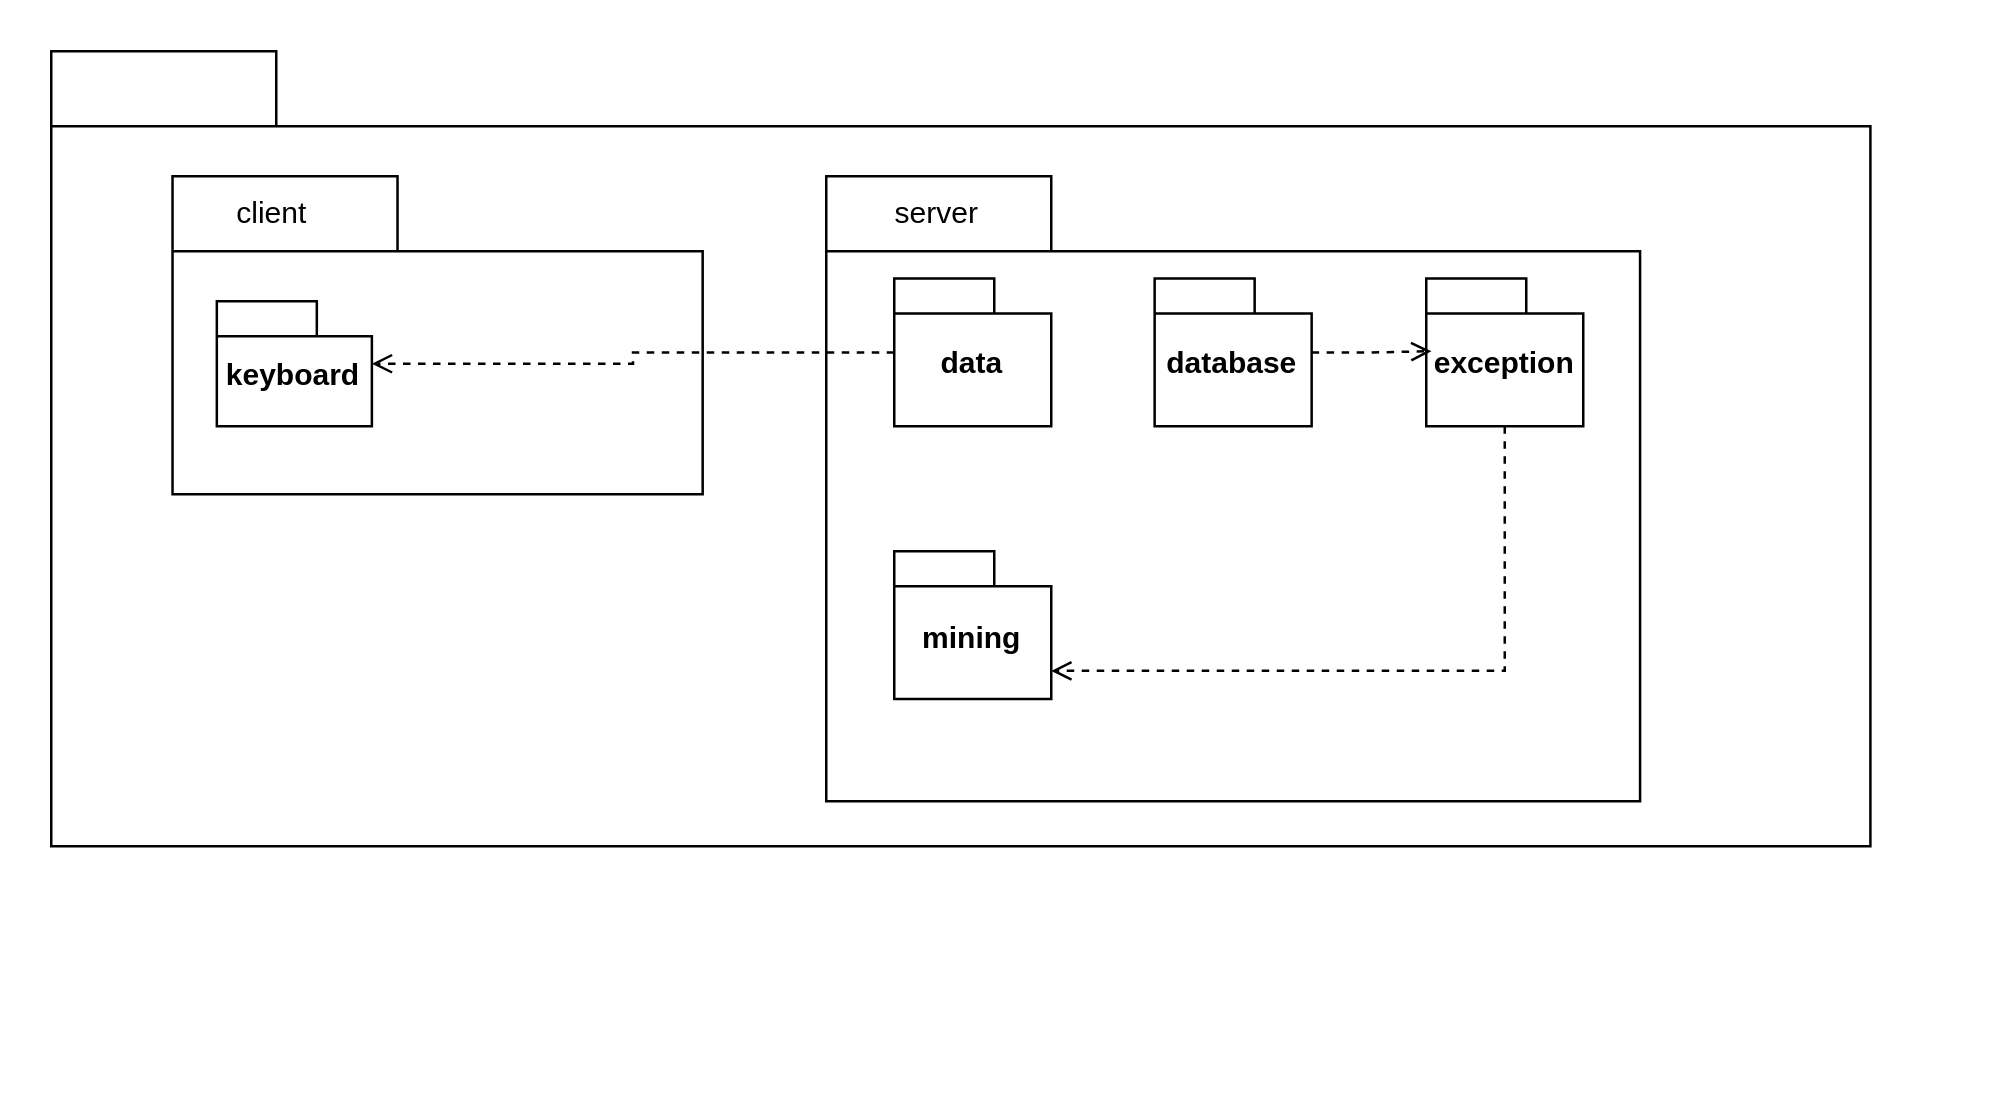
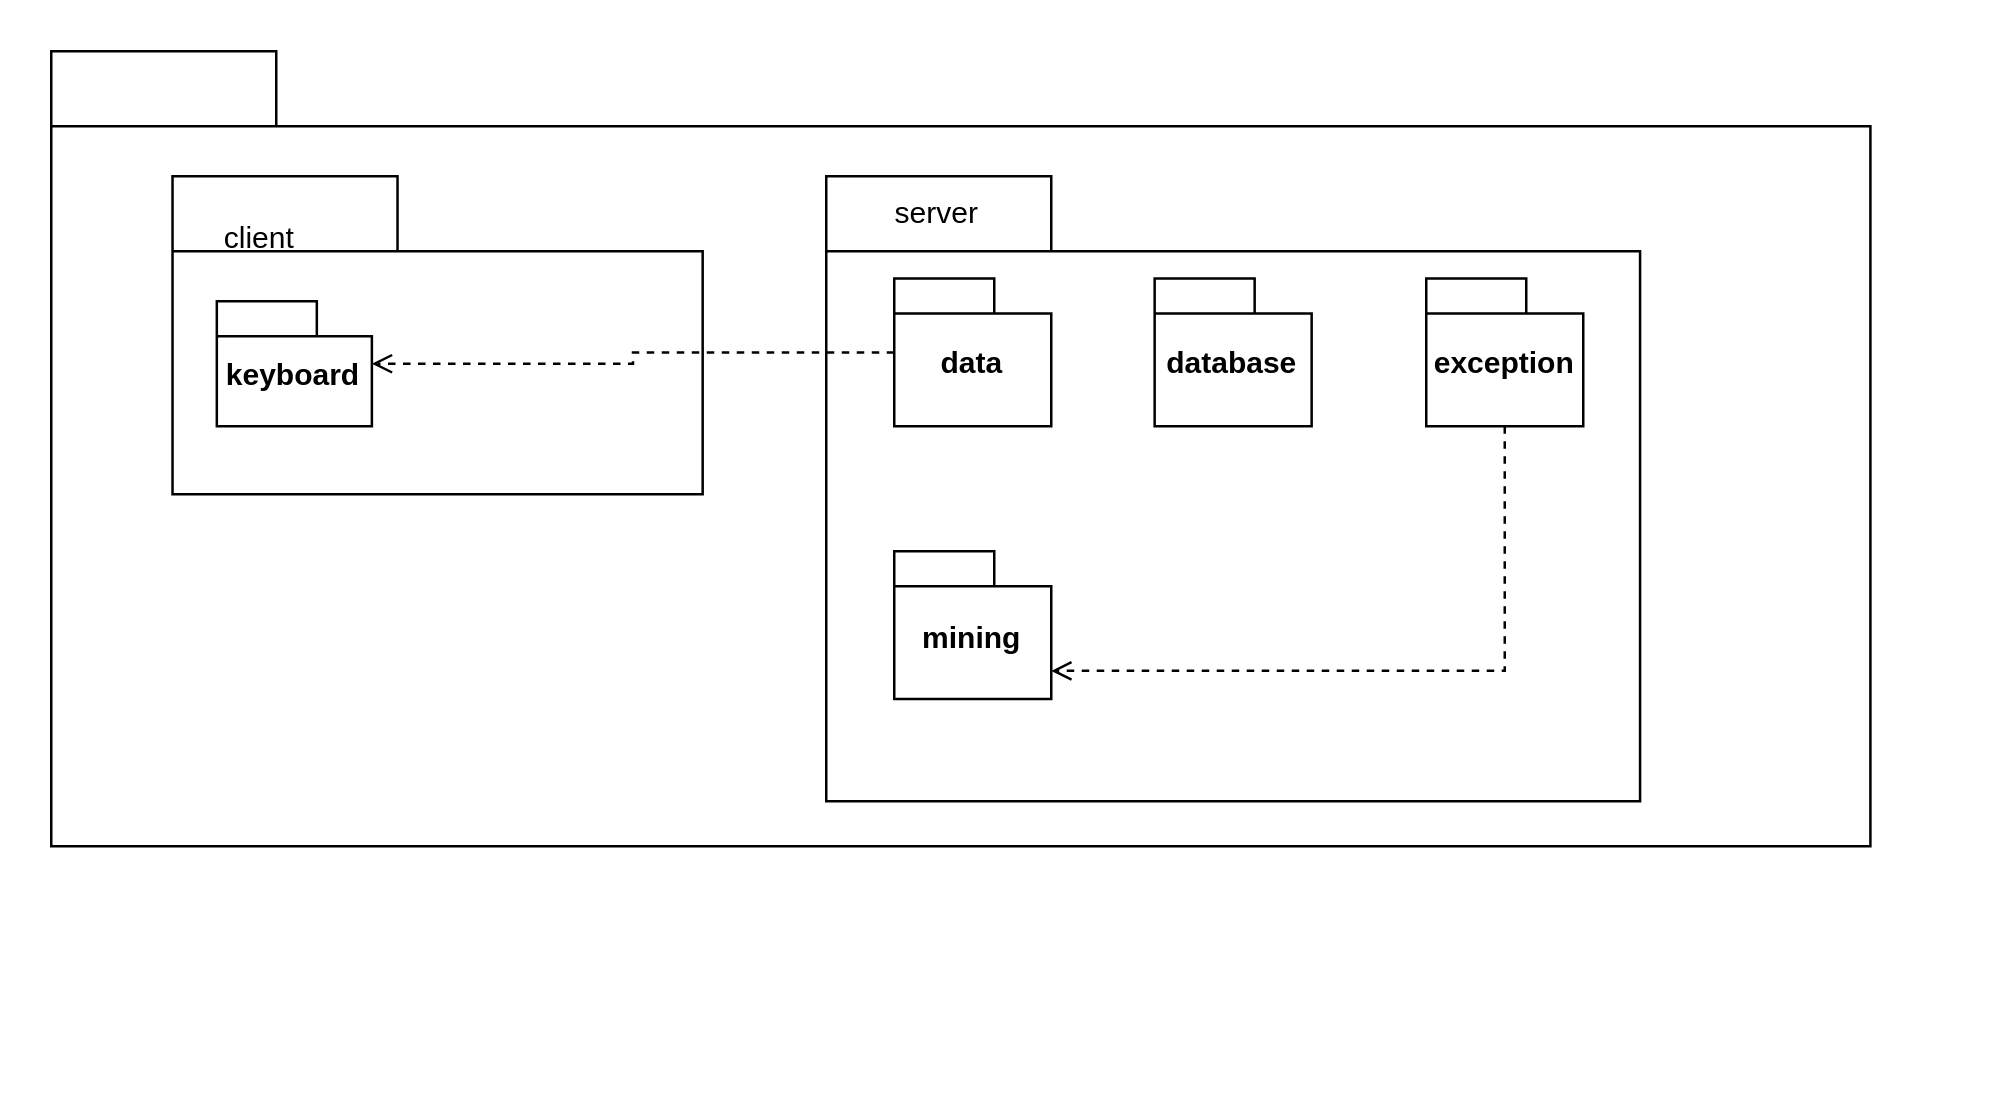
(270, 214) -> (258, 239)
(1370, 352) -> none
